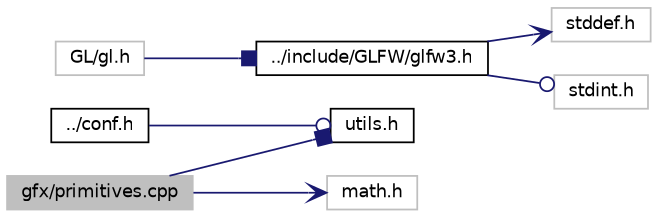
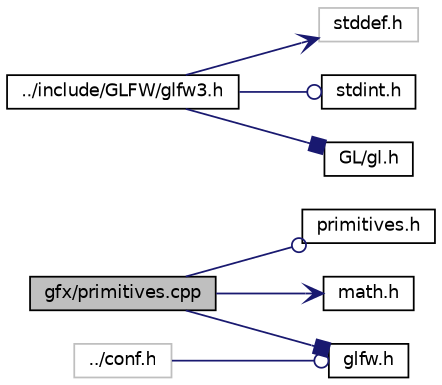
(100, 58) -> (369, 159)
(191, 58) -> (246, 126)
(601, 92) -> (369, 92)
(100, 126) -> (123, 361)
(372, 126) -> (369, 361)
(100, 193) -> (123, 293)
(372, 193) -> (369, 293)
none -> (369, 226)
